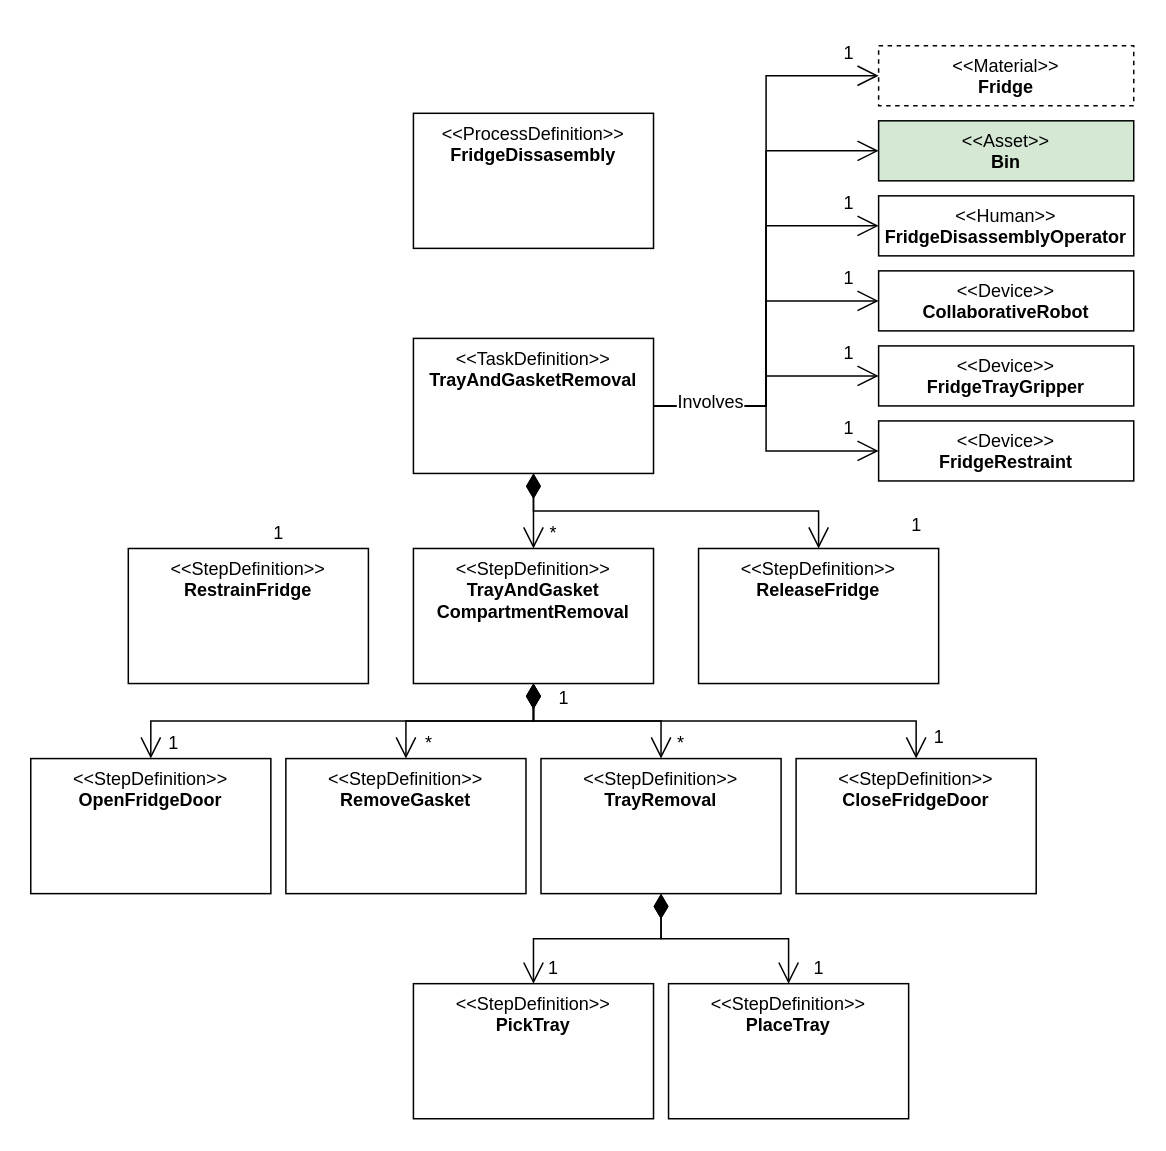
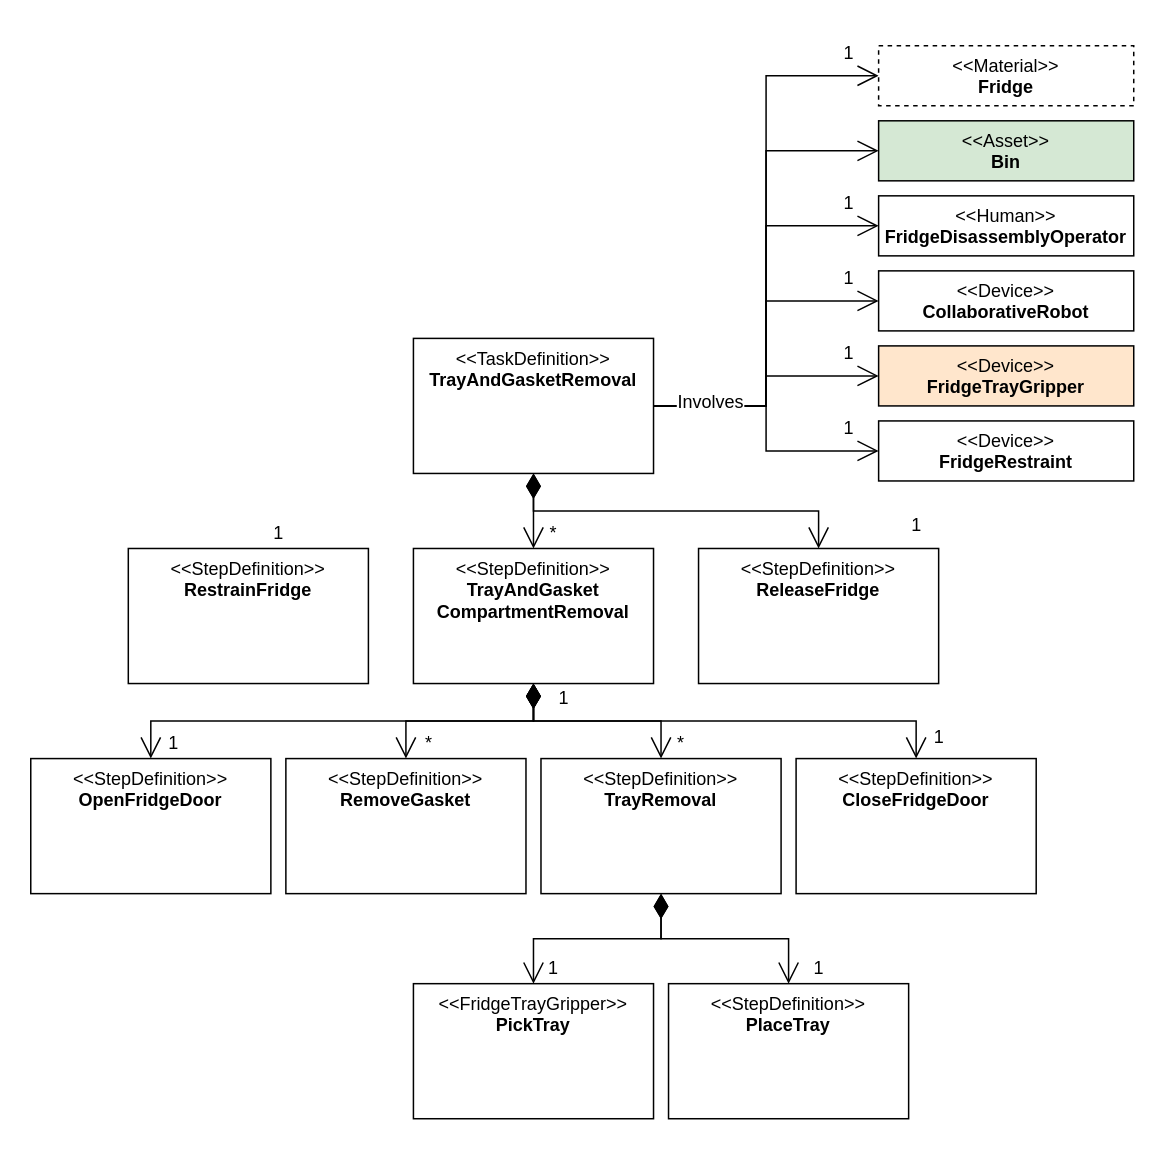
(533, 181) -> none
(1006, 376) -> (1006, 376)
(533, 1015) -> (533, 1015)
